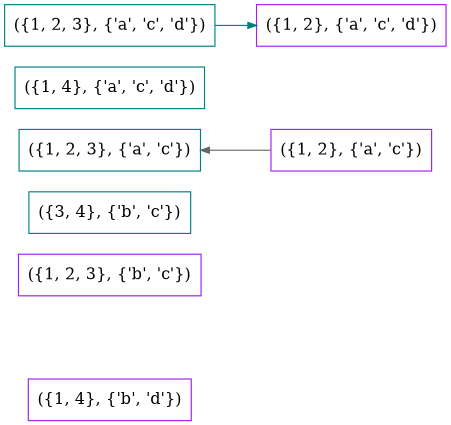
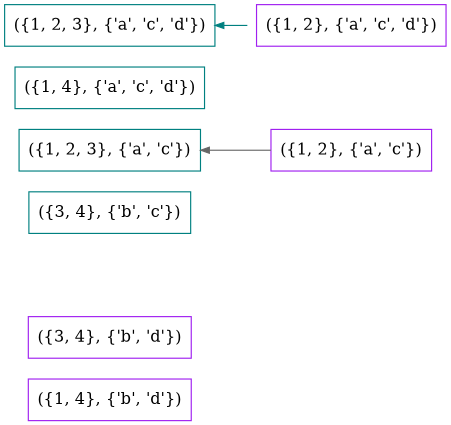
(231, 25) -> (236, 25)
(110, 275) -> none
none -> (110, 337)
